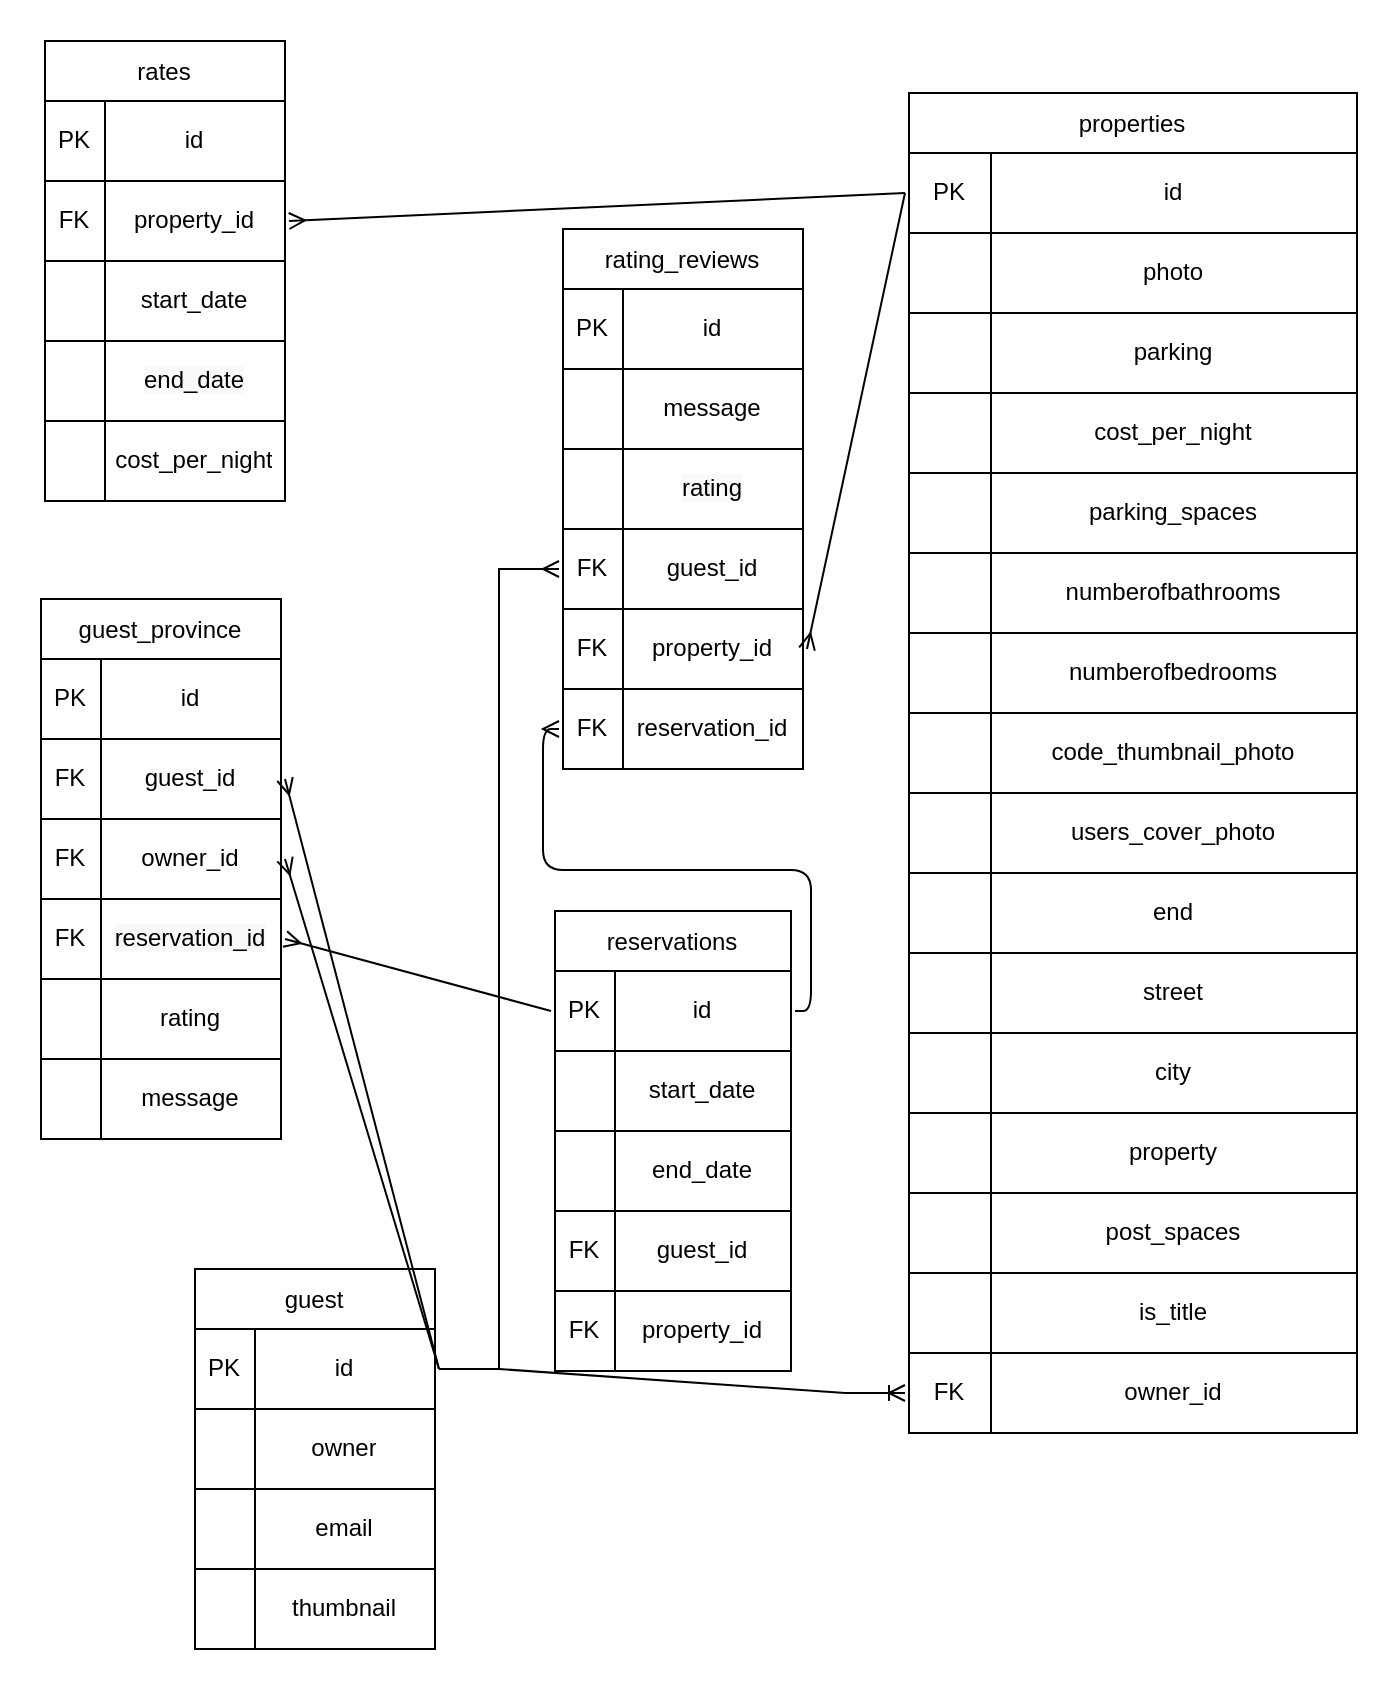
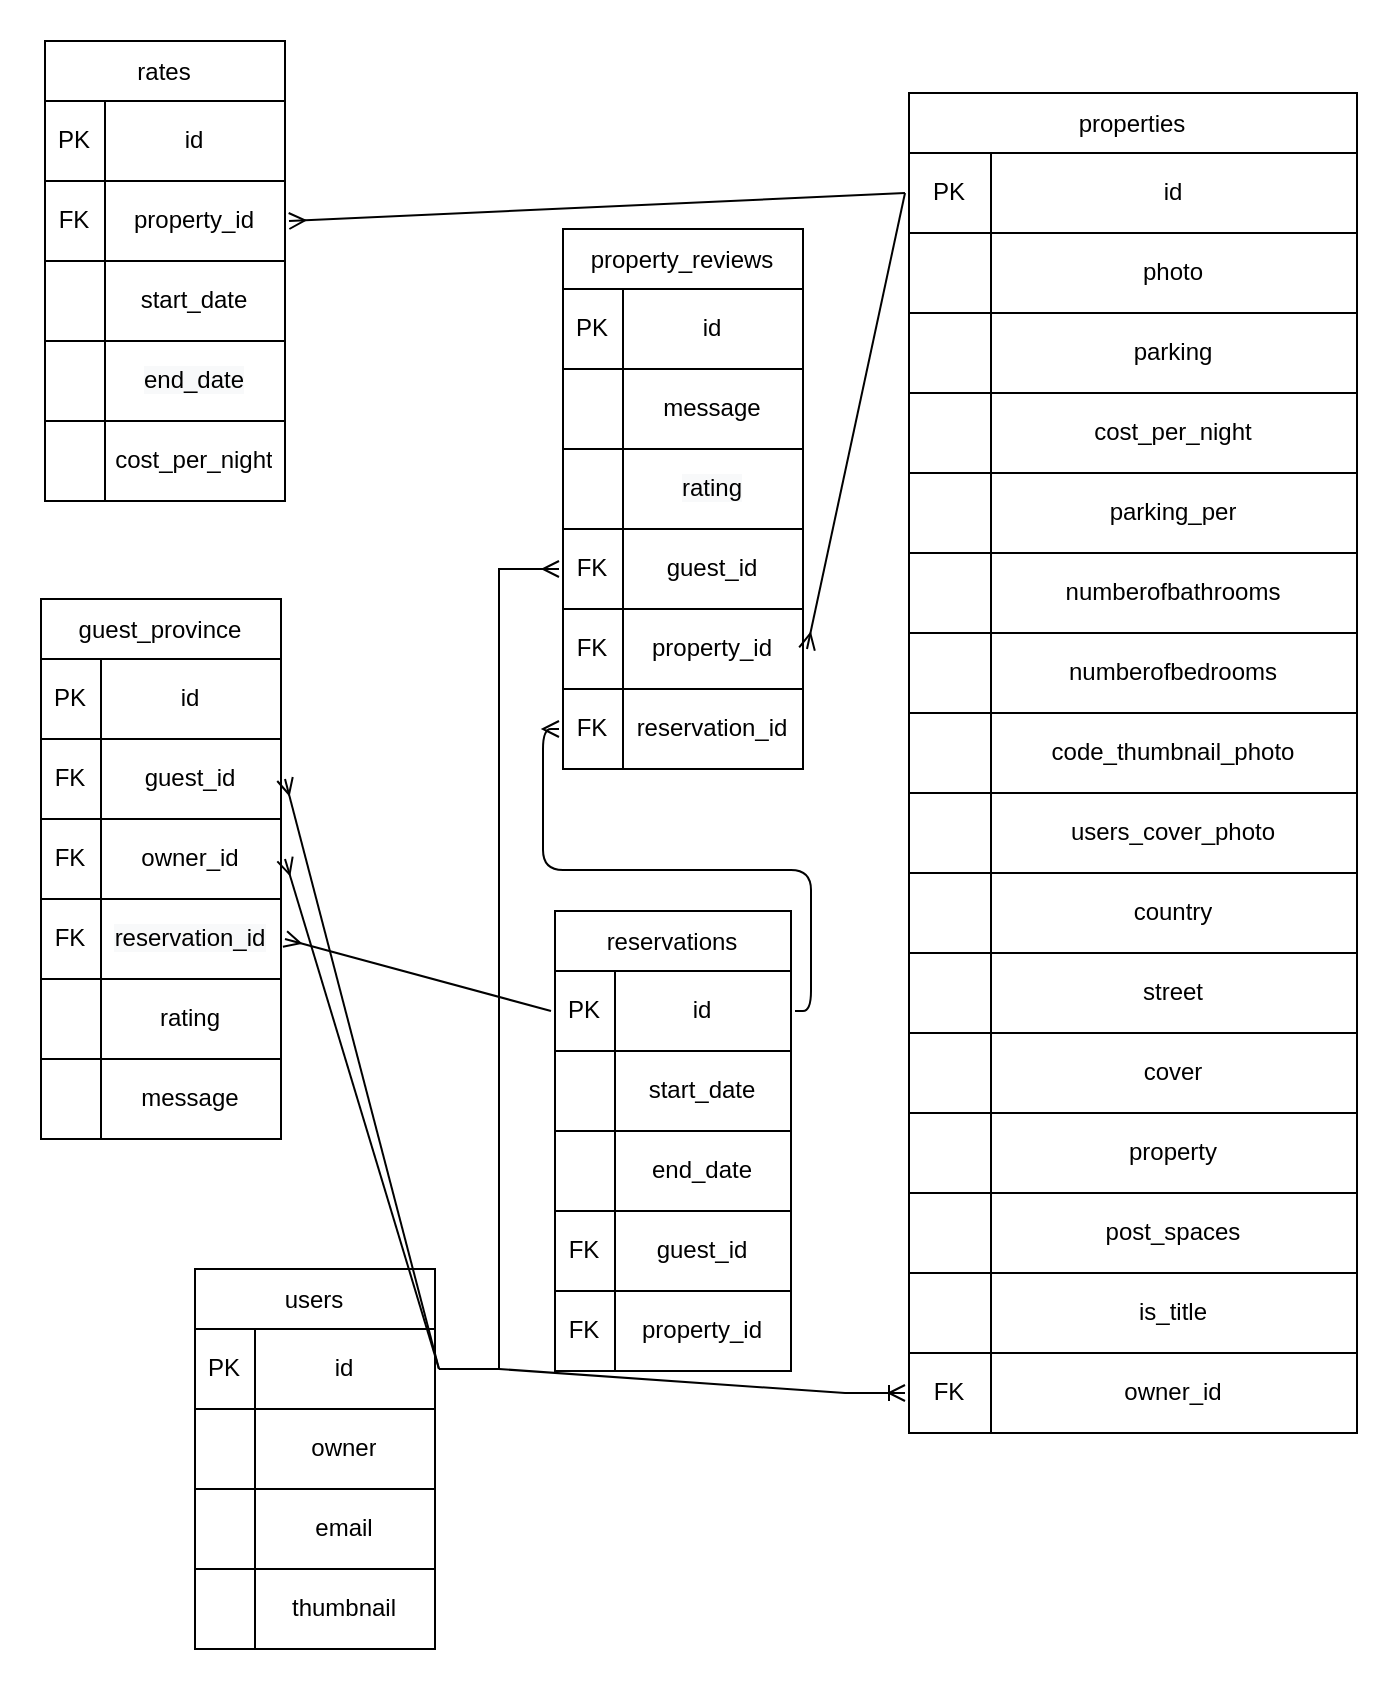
(682, 260) -> (682, 260)
(1174, 513) -> (1174, 513)
(1174, 913) -> (1174, 913)
(1174, 1073) -> (1174, 1073)
(314, 1300) -> (314, 1300)
